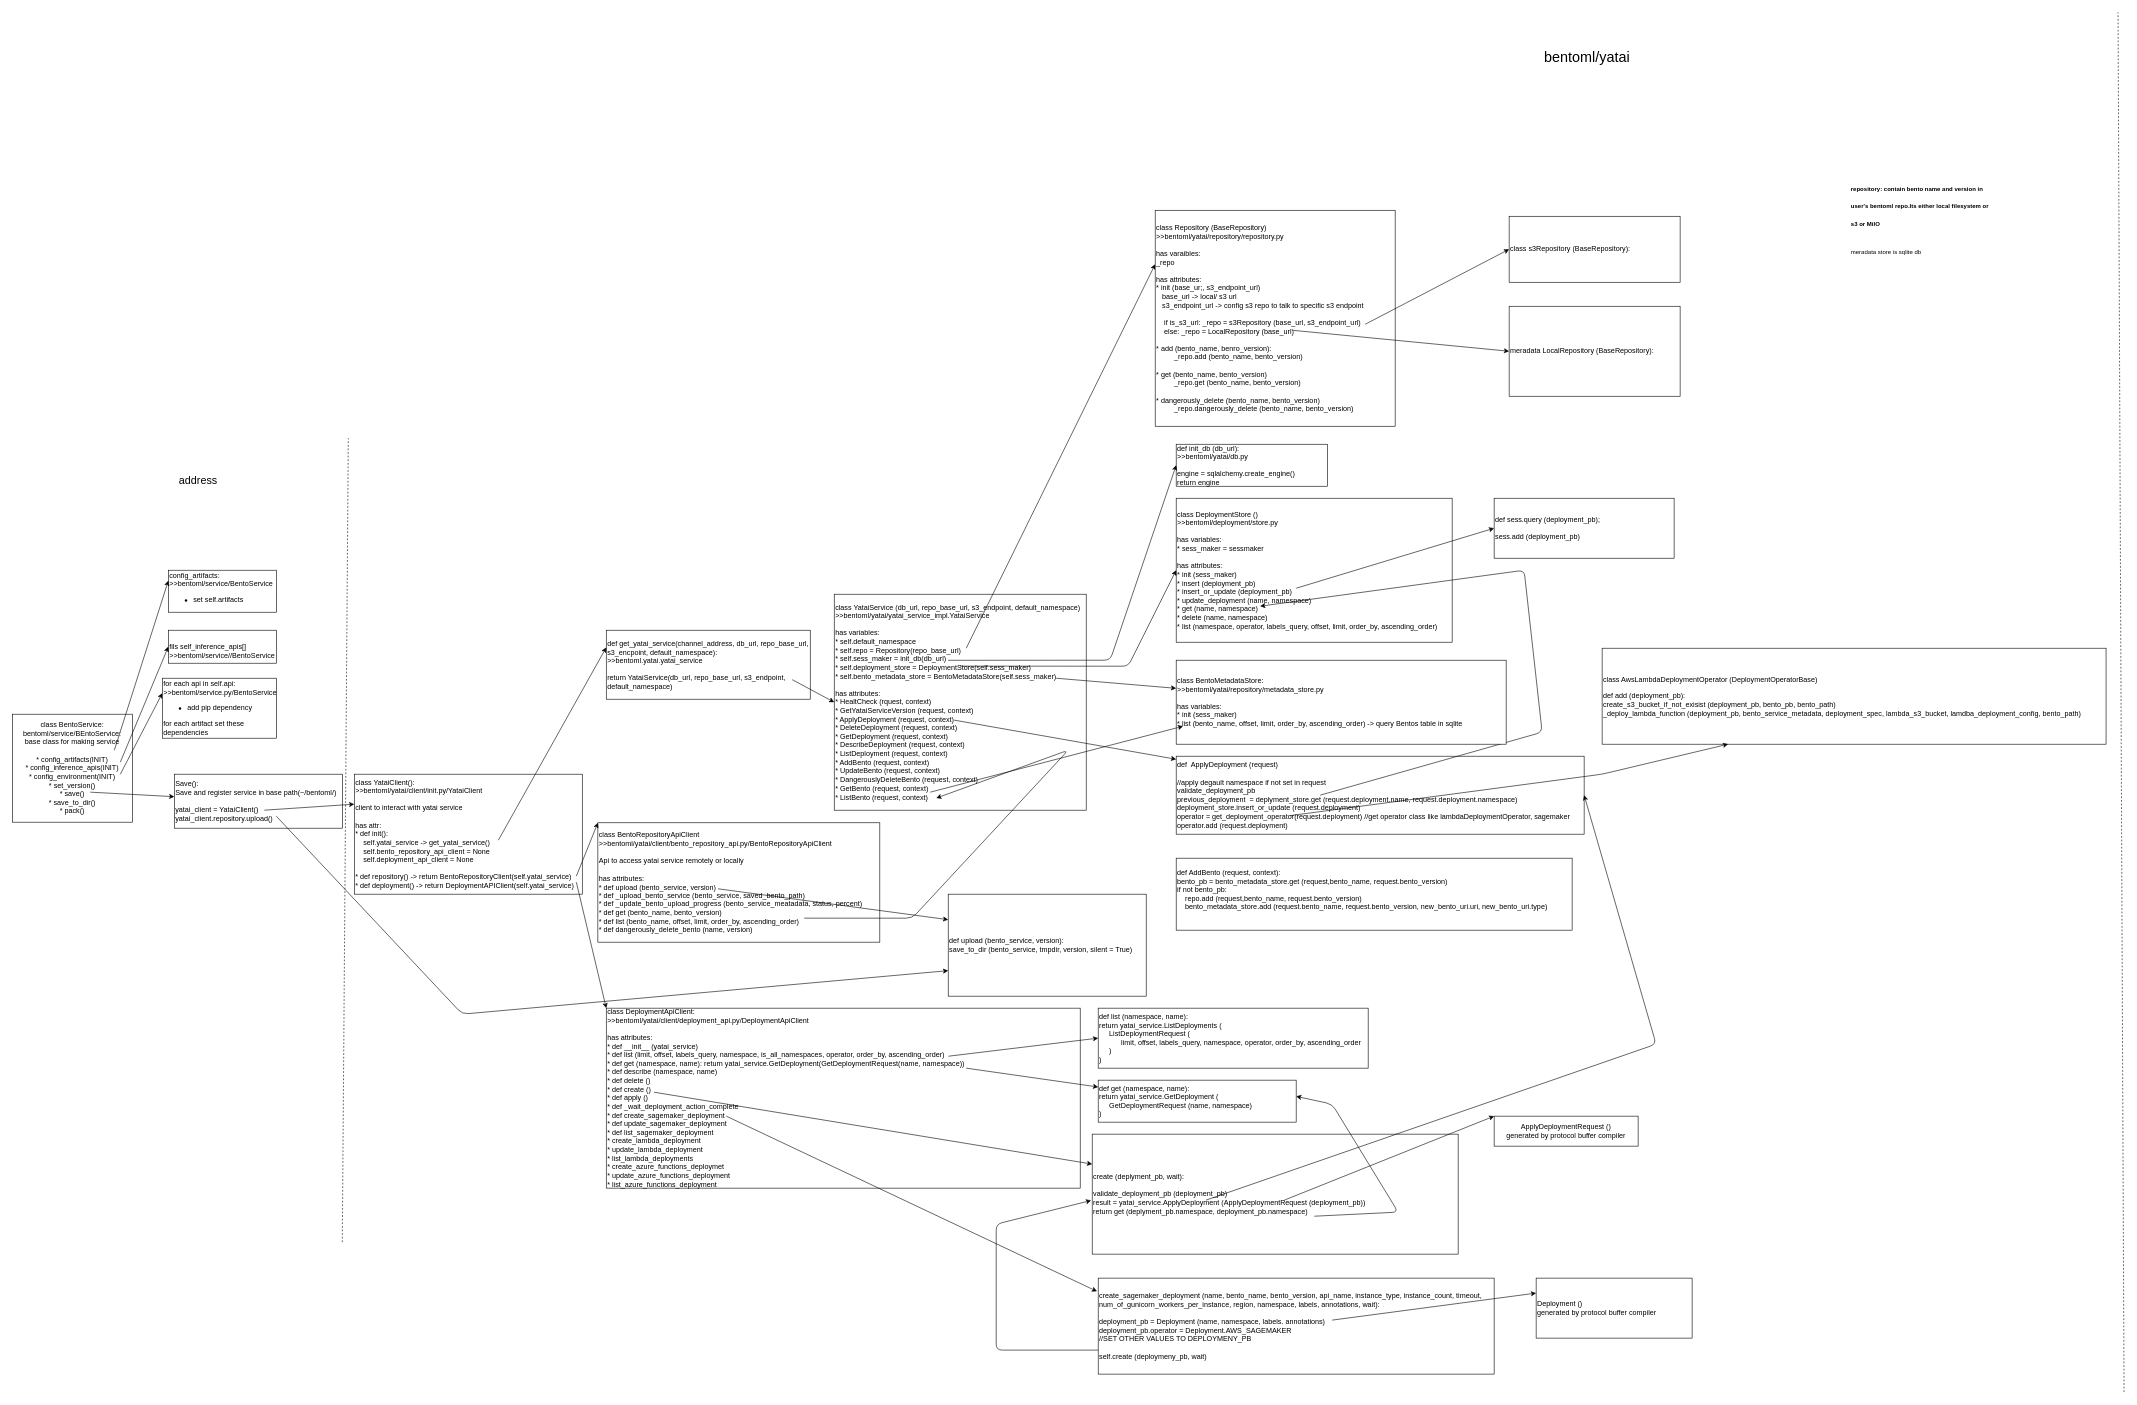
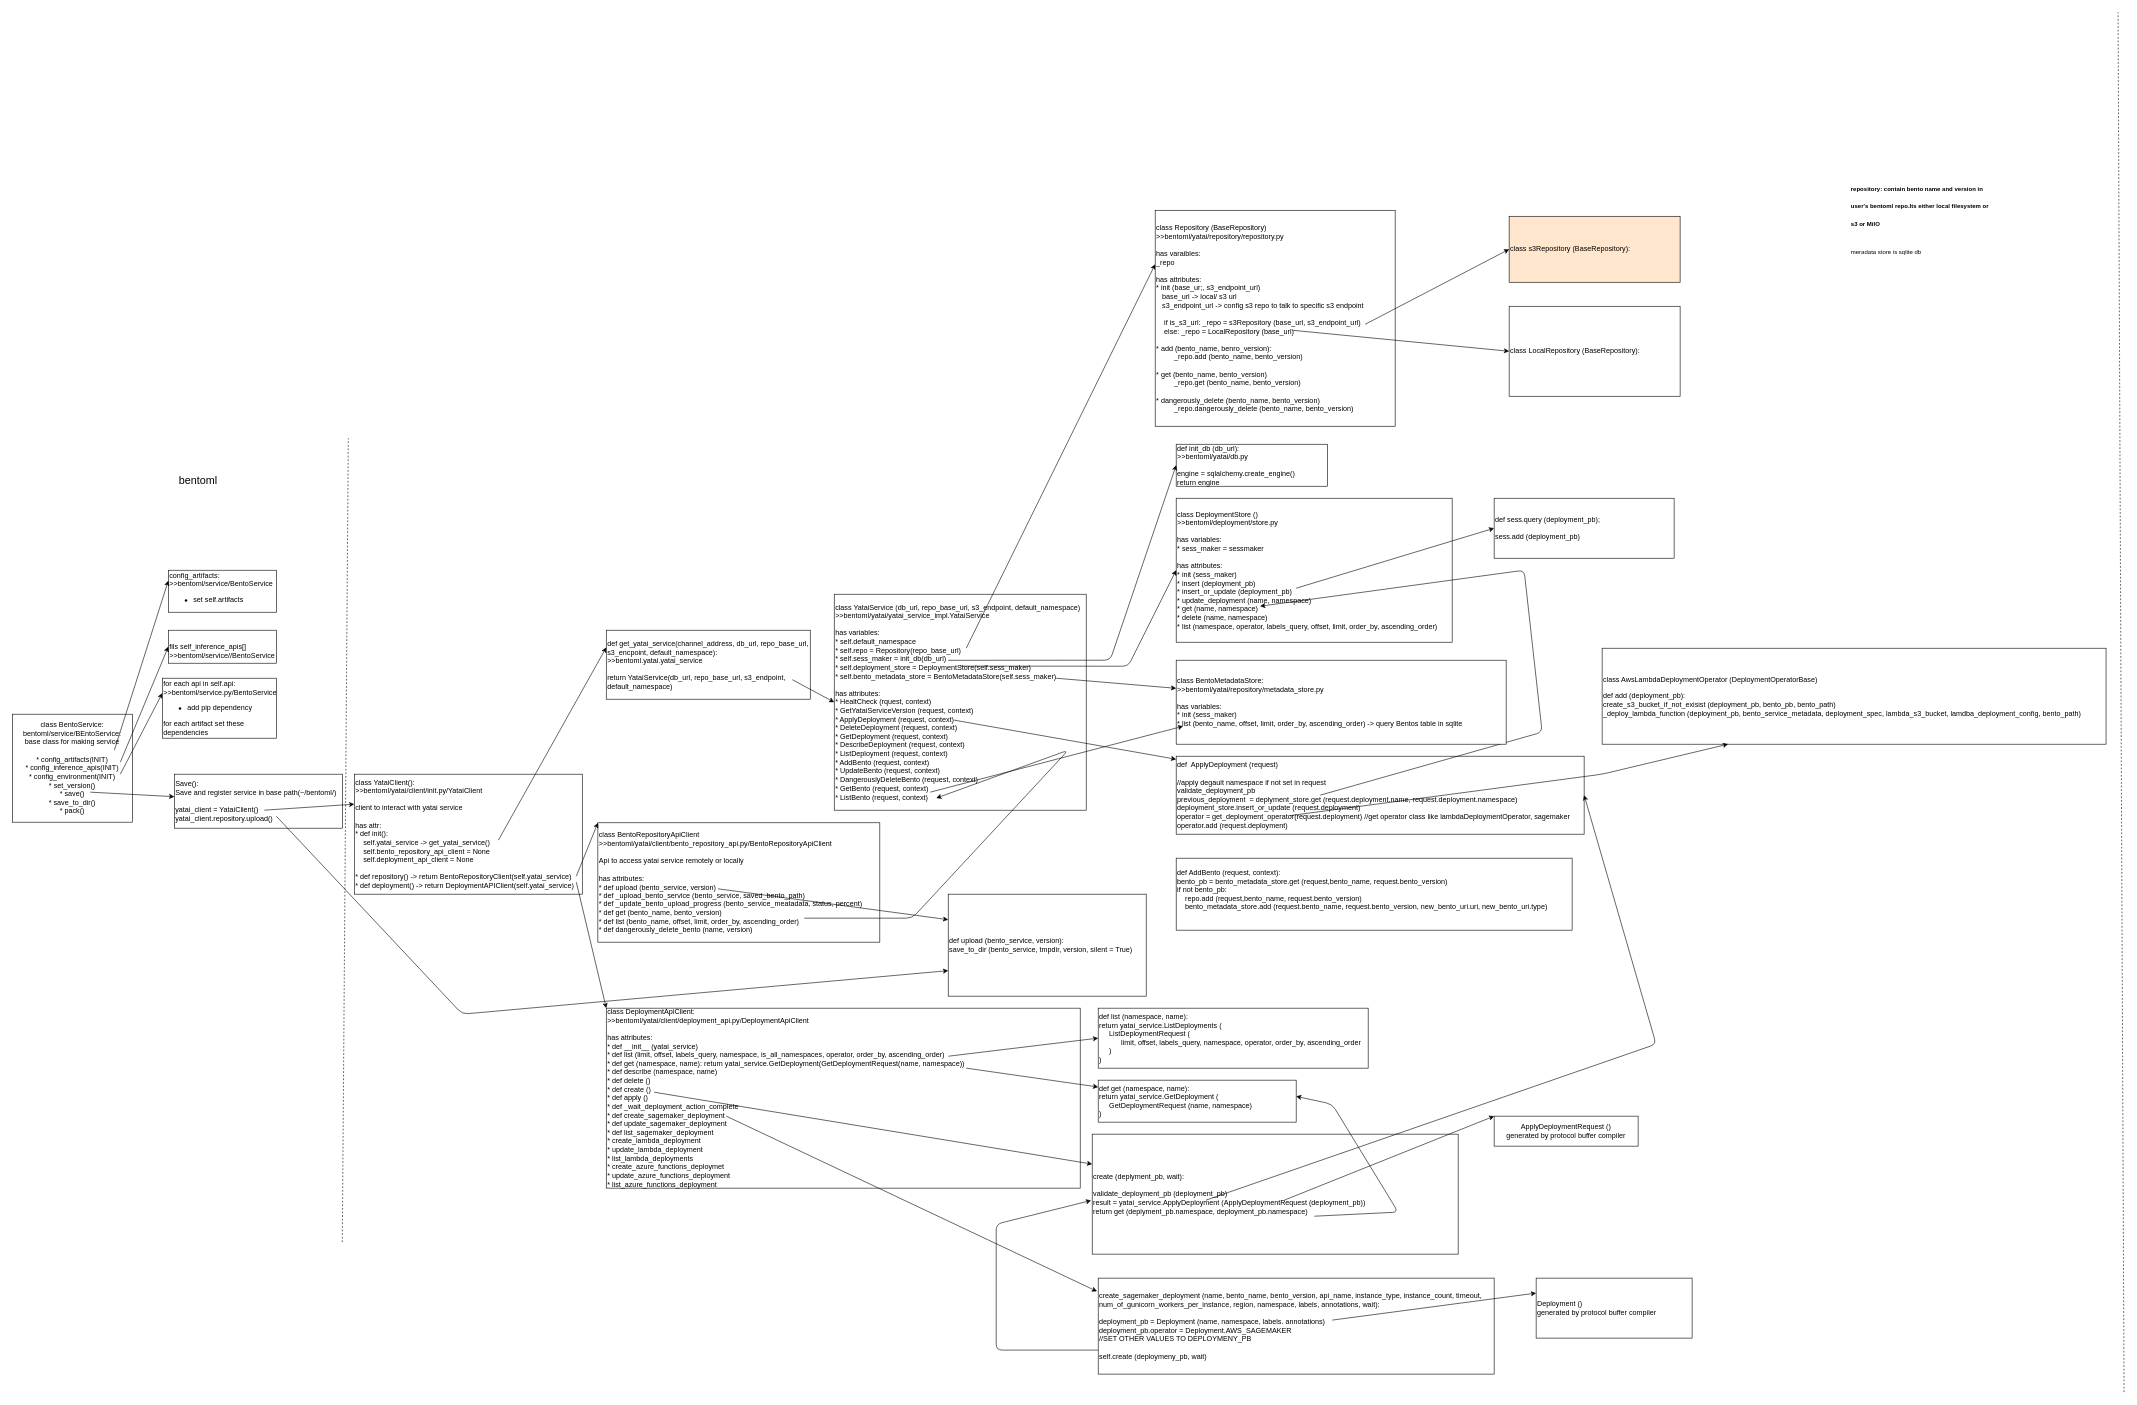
(1587, 57) -> none
(1595, 249) -> (1595, 249)
(1590, 351) -> (1583, 351)
(198, 480) -> (198, 480)
